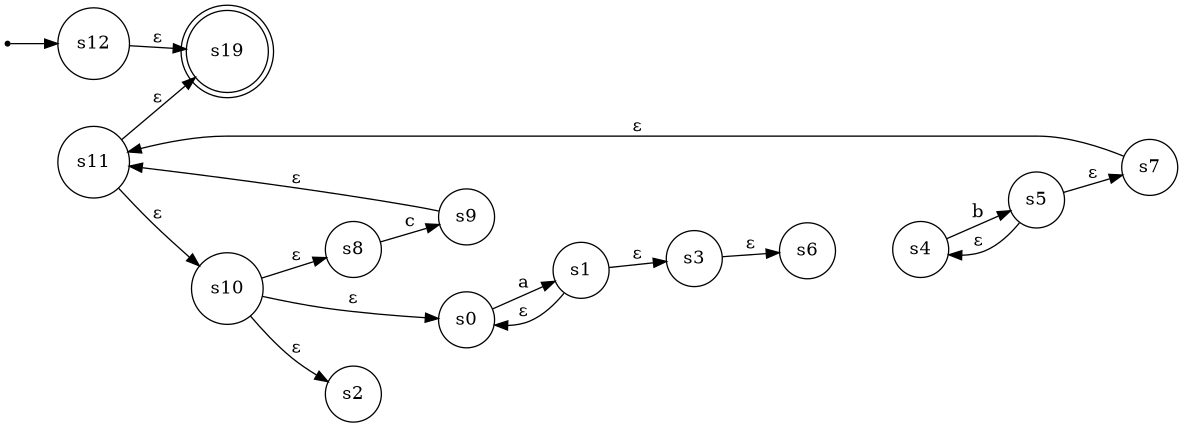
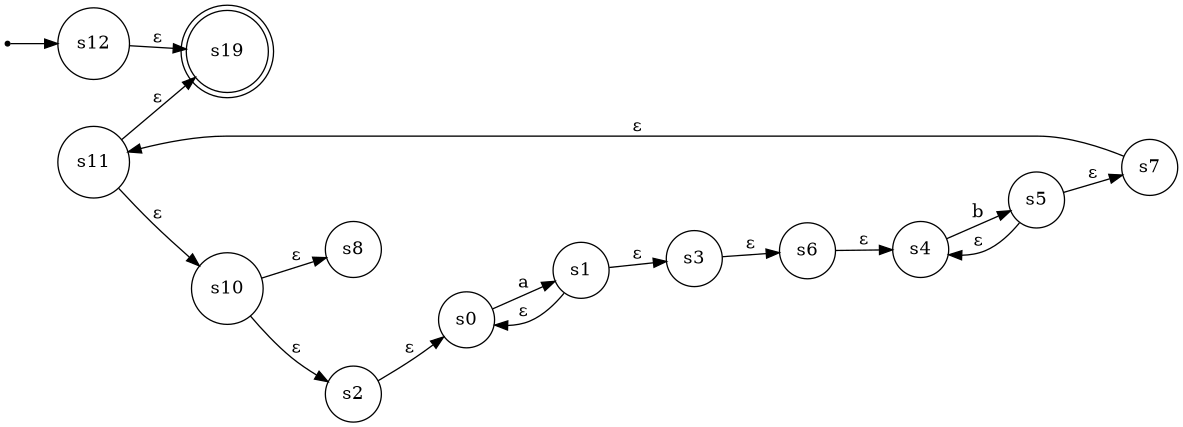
(467, 217) -> none
none -> (857, 250)
(343, 310) -> (406, 364)
